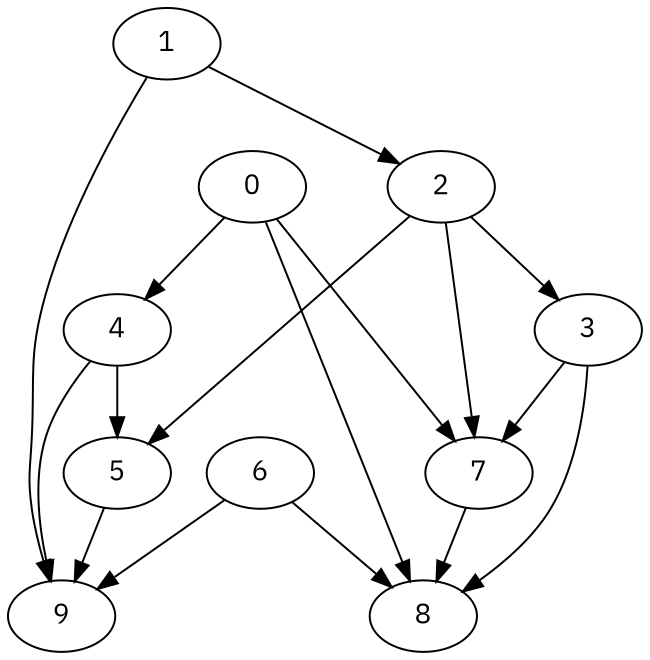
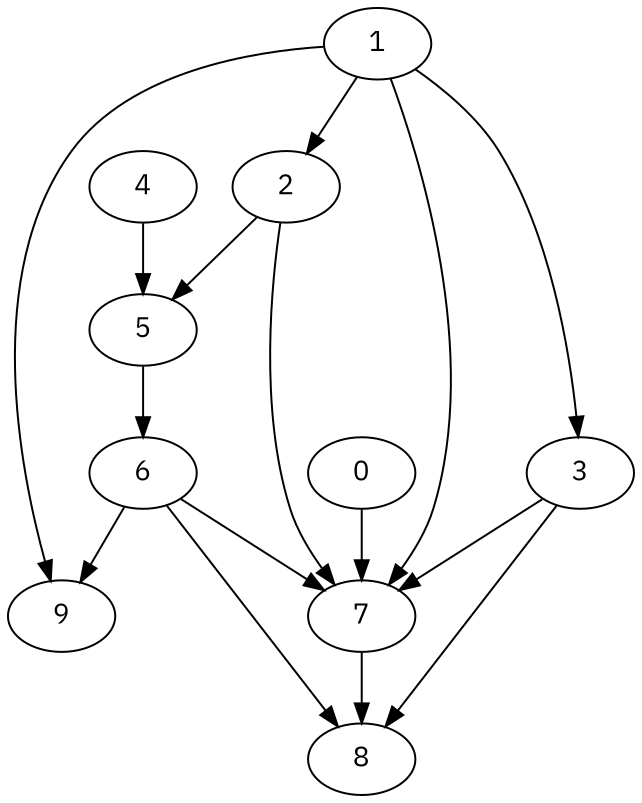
(192, 251) -> none
(507, 251) -> (534, 224)
none -> (448, 325)
(334, 392) -> none
(44, 445) -> none
(93, 535) -> (143, 392)
none -> (244, 539)
